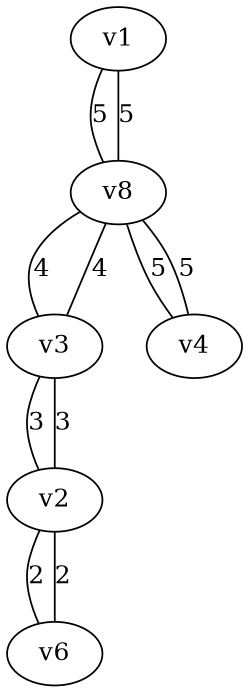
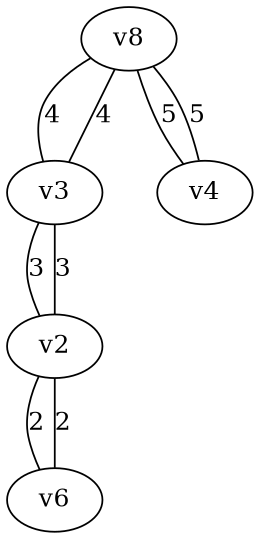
(118, 39) -> none
